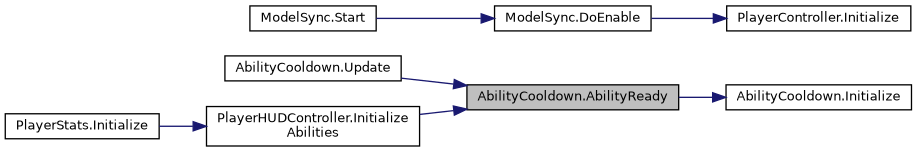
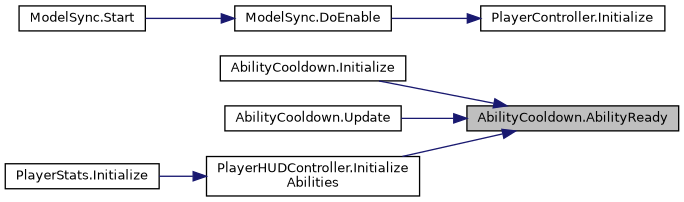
(696, 97) -> (436, 92)
